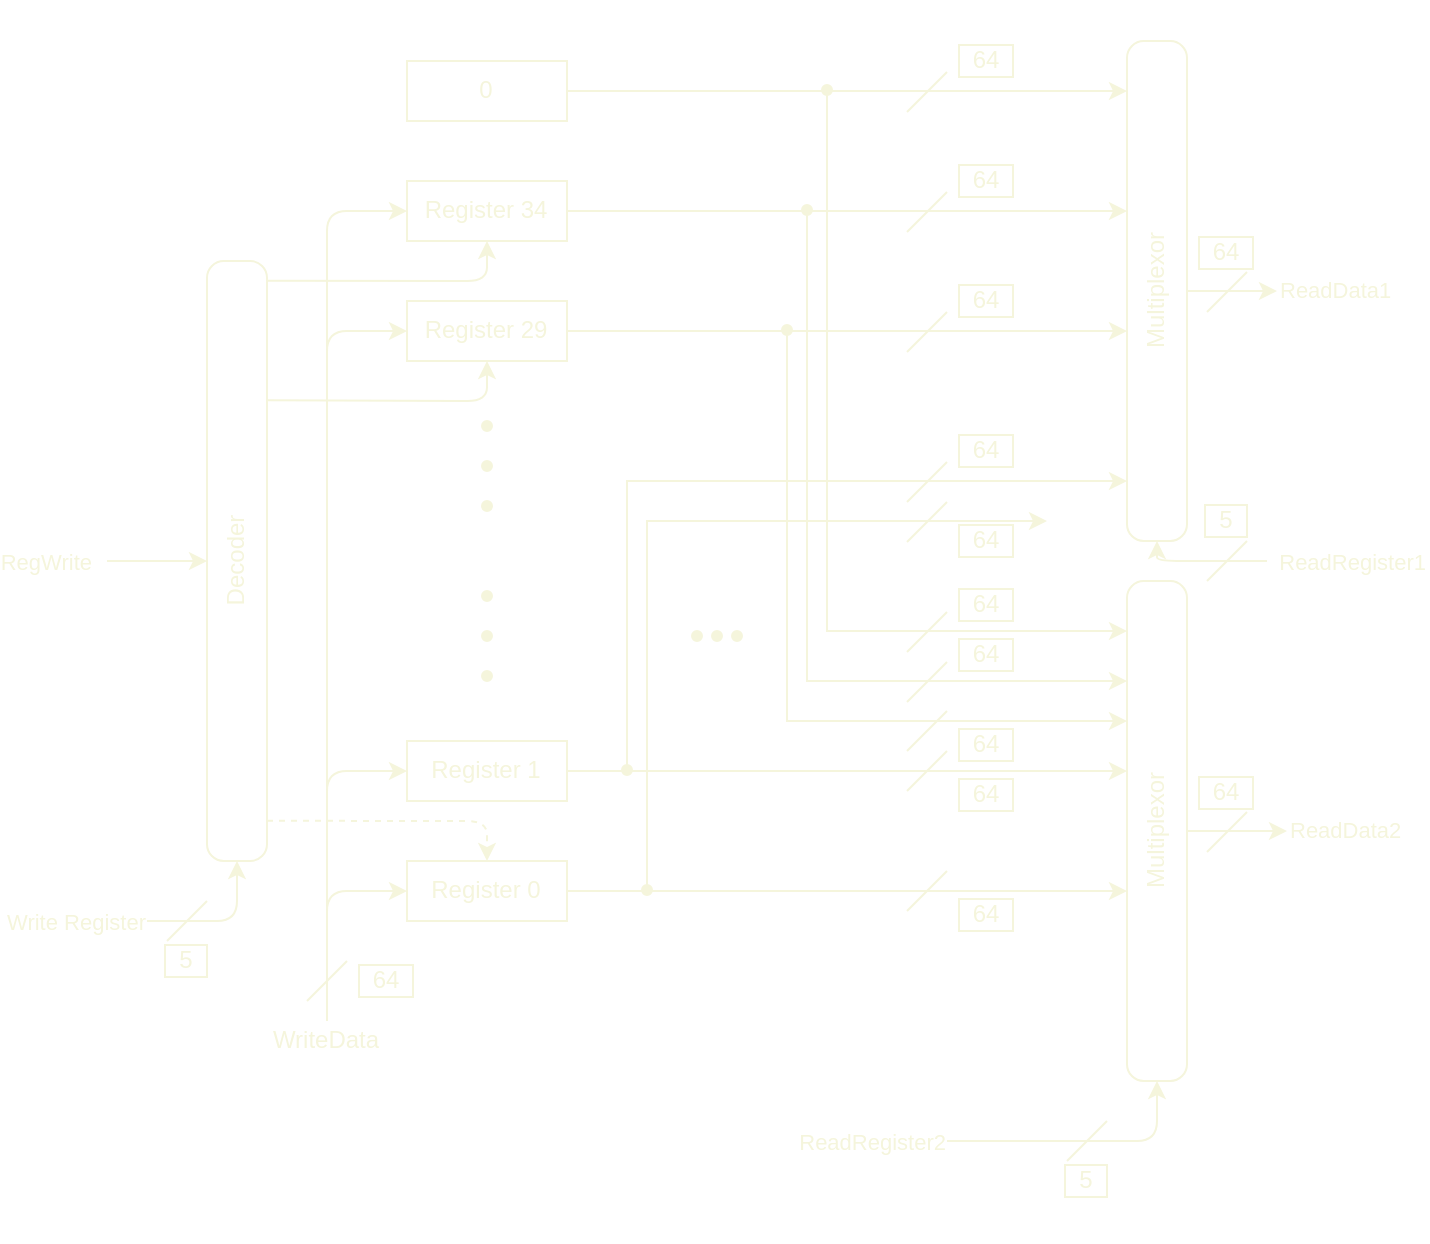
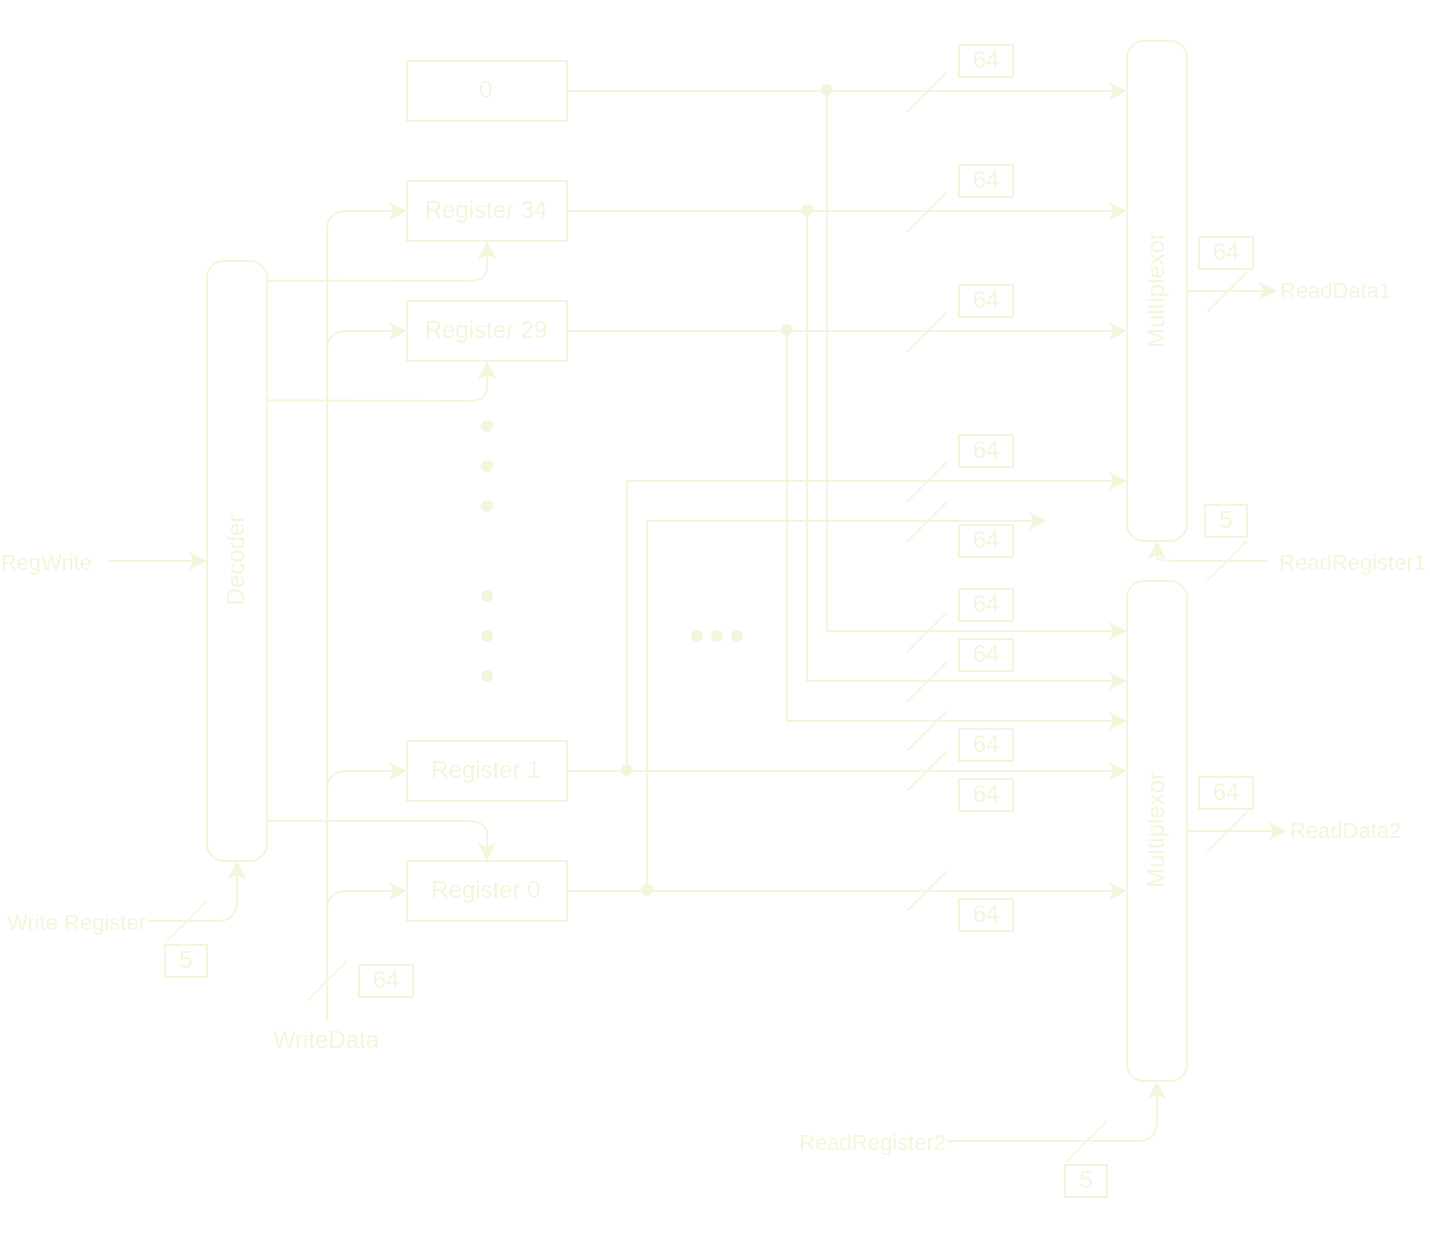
(417, 821) -> (417, 821)
